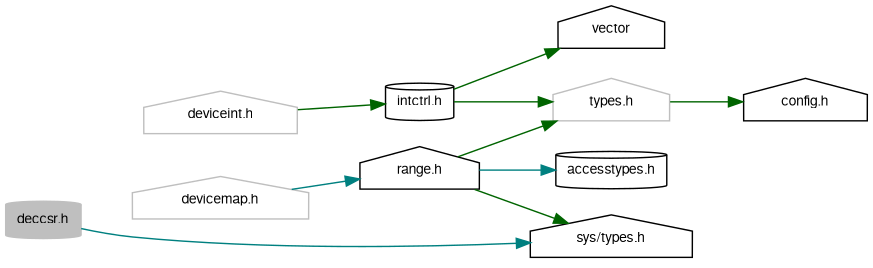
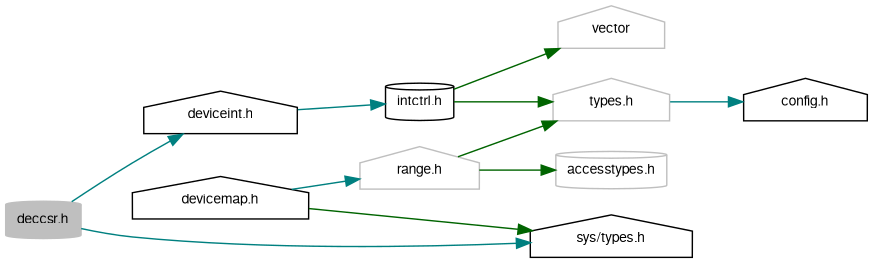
(611, 29) -> (611, 29)
(699, 102) -> (699, 102)
(334, 107) -> (334, 107)
(221, 115) -> (221, 115)
none -> (120, 170)
(420, 170) -> (420, 170)
(510, 170) -> (510, 170)
(611, 170) -> (611, 170)
(221, 200) -> (221, 200)
(515, 204) -> (413, 219)
